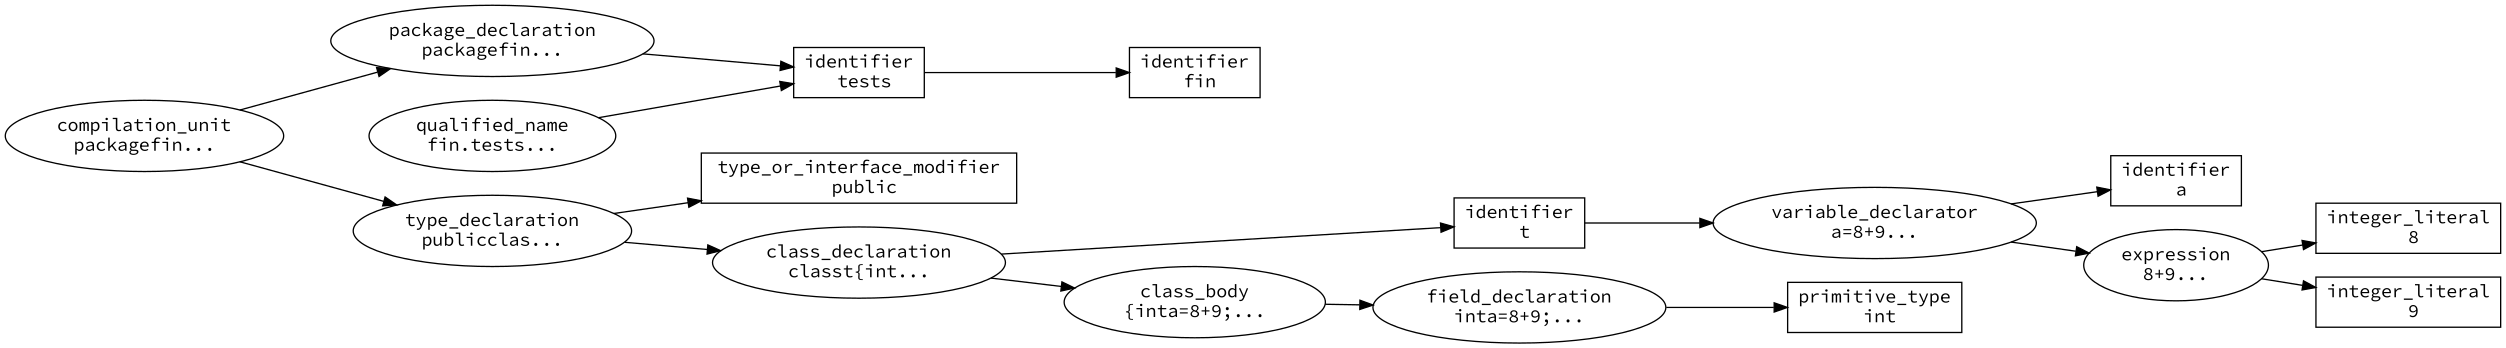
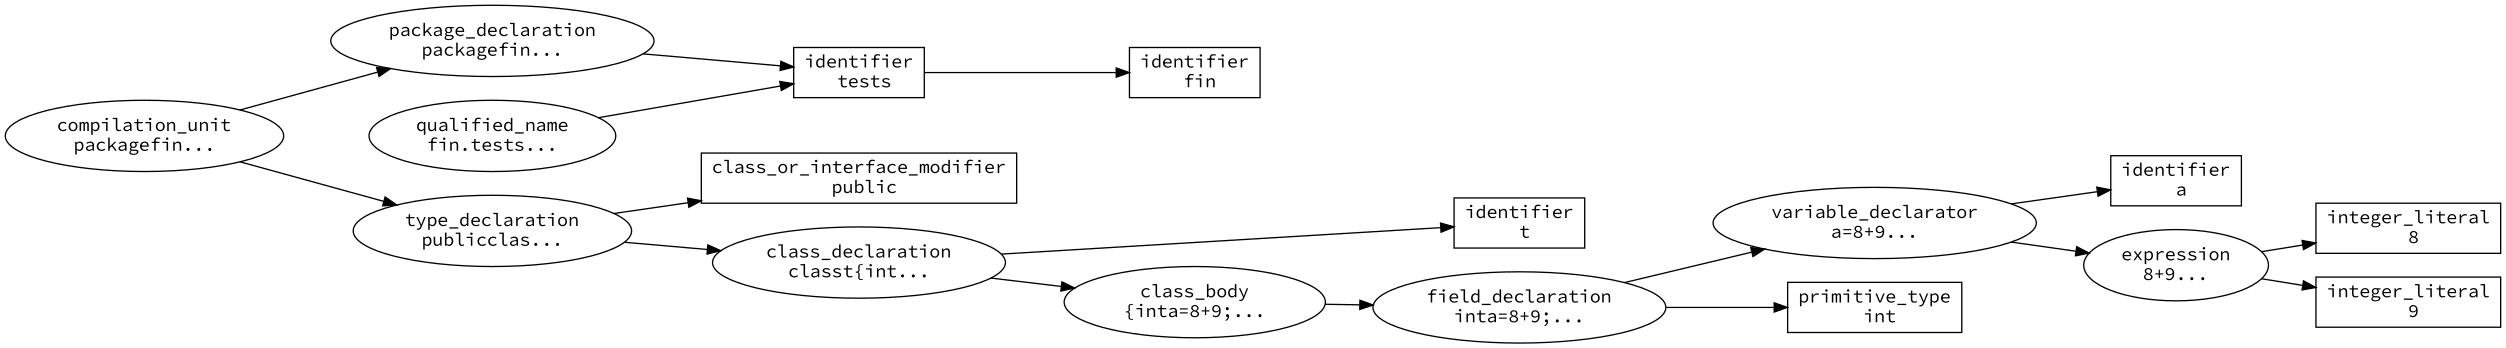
(859, 178) -> (859, 178)
(1642, 223) -> (1688, 267)
